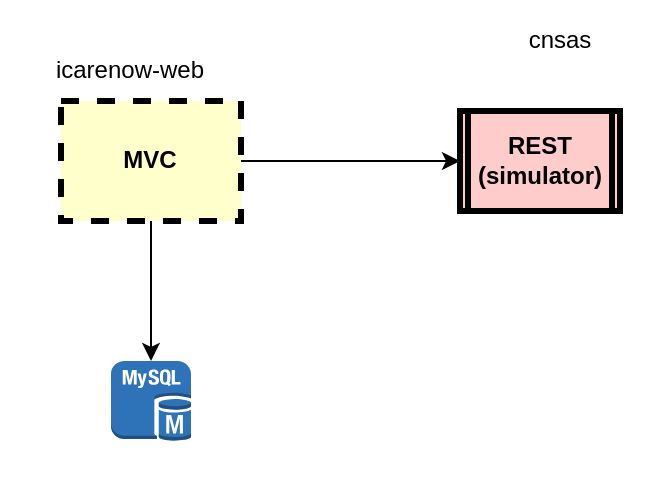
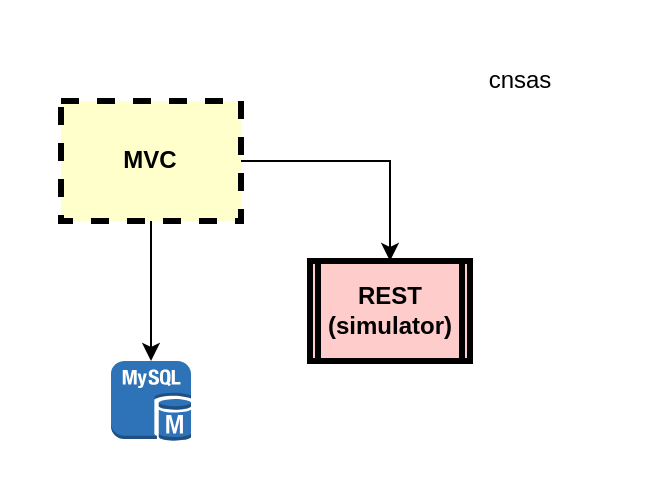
(560, 41) -> (520, 81)
(131, 71) -> none
(540, 161) -> (390, 311)
